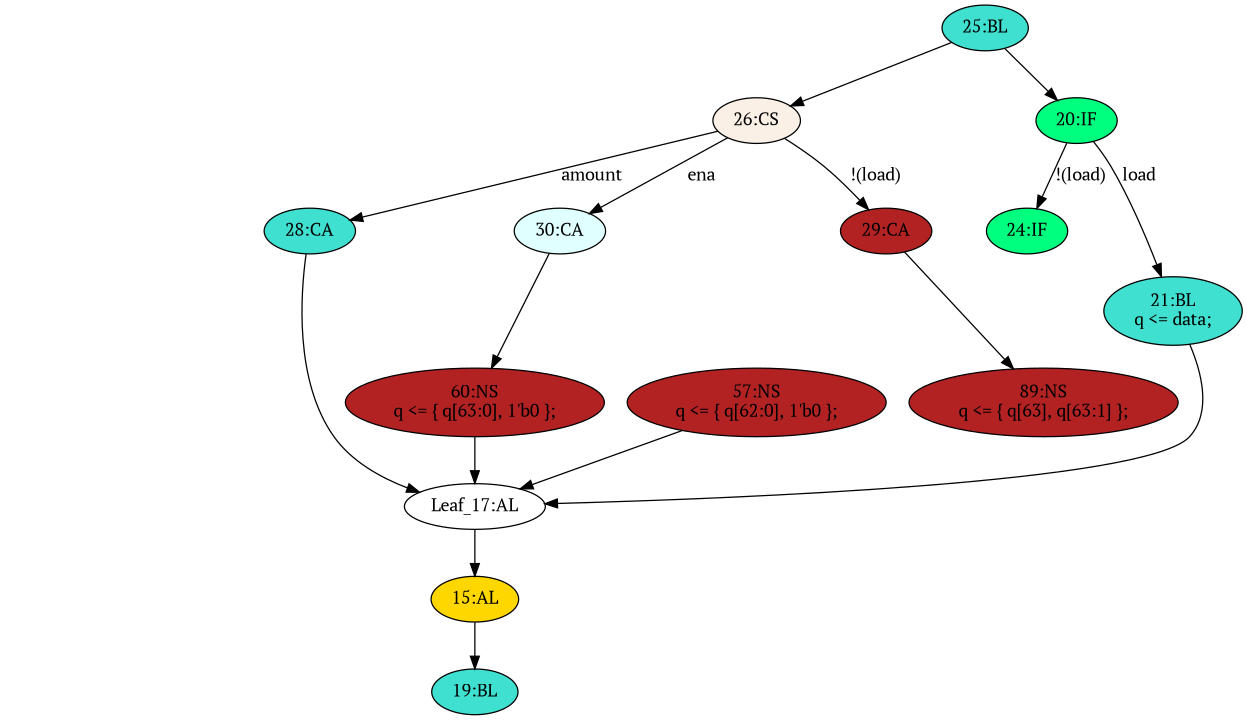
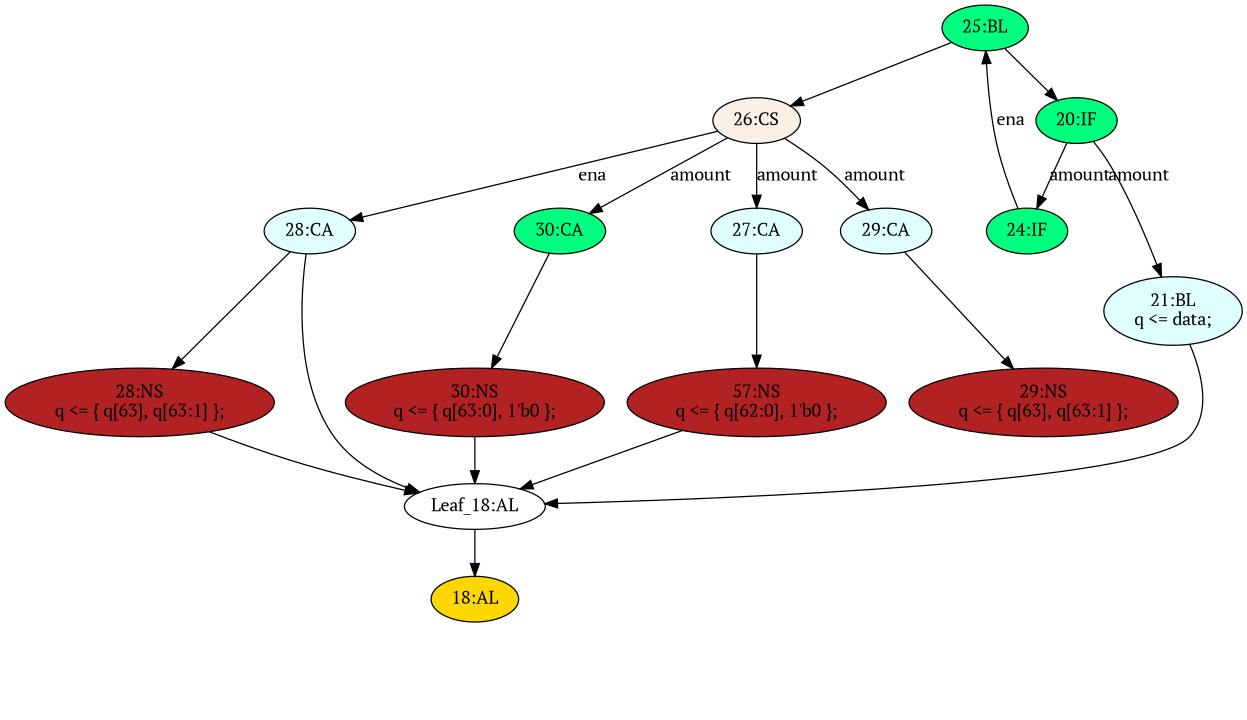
(985, 28) -> (985, 28)
none -> (995, 138)
(592, 176) -> (592, 176)
(701, 176) -> (701, 176)
(875, 176) -> (875, 176)
(1080, 176) -> (1080, 176)
(1139, 176) -> (1139, 176)
(310, 231) -> (310, 231)
(560, 231) -> (560, 231)
none -> (757, 231)
(886, 231) -> (886, 231)
(1173, 311) -> (1173, 311)
none -> (140, 402)
(475, 402) -> (475, 402)
(1044, 402) -> (1044, 402)
(475, 507) -> (475, 507)
(475, 599) -> (475, 599)
(475, 692) -> none
